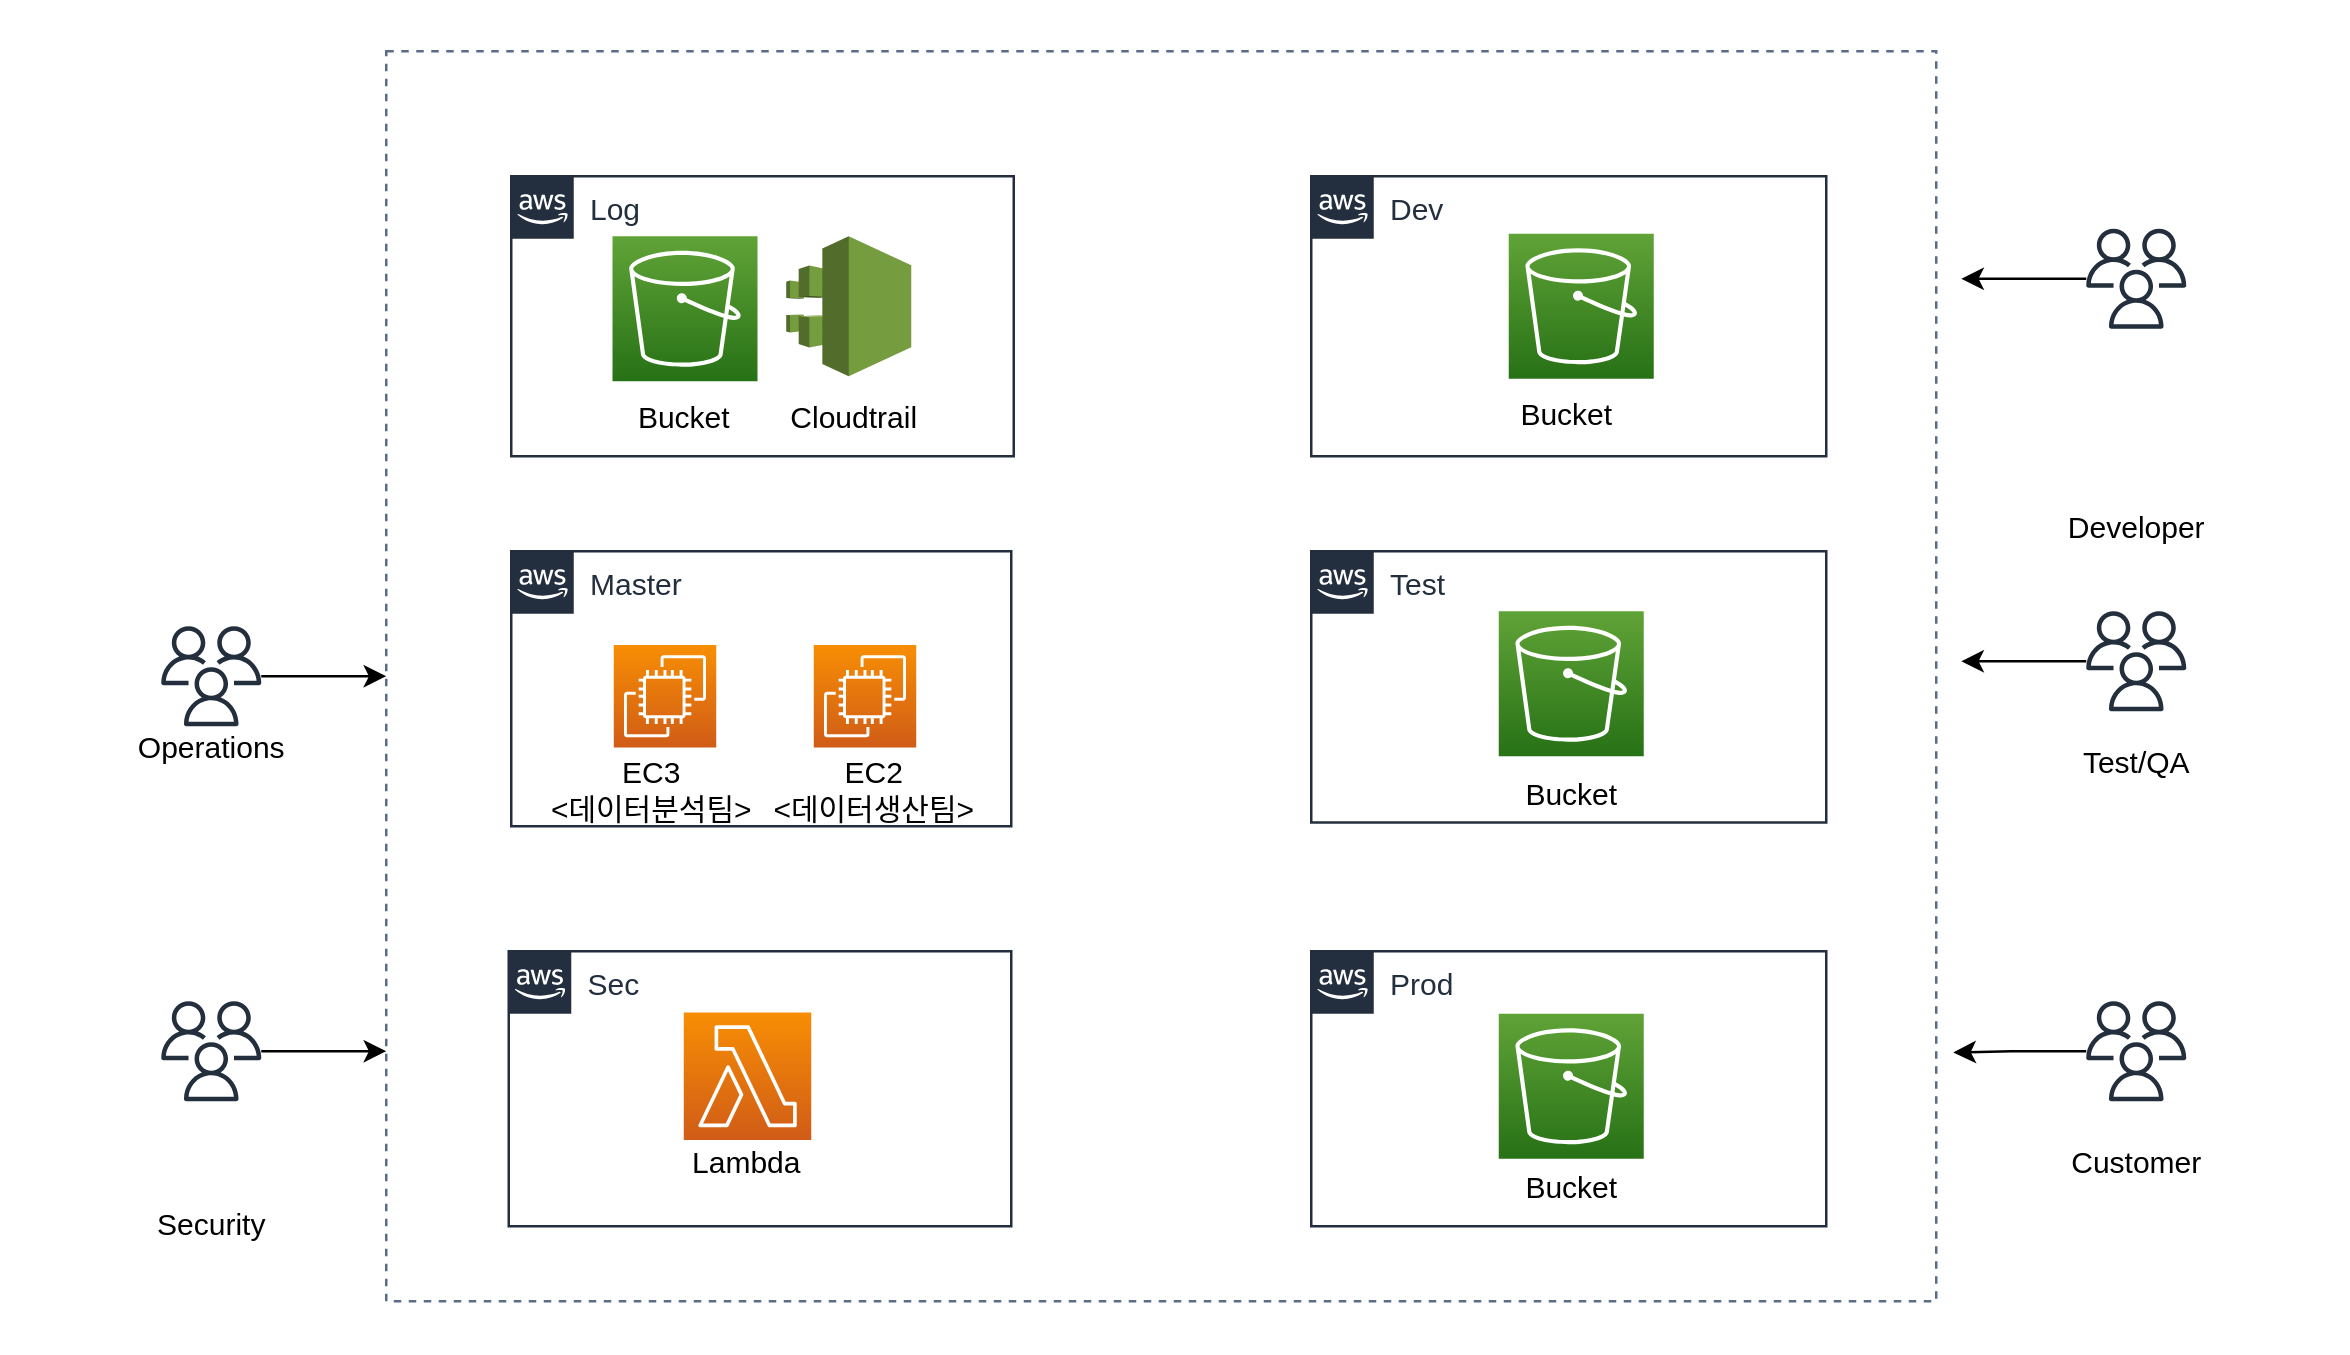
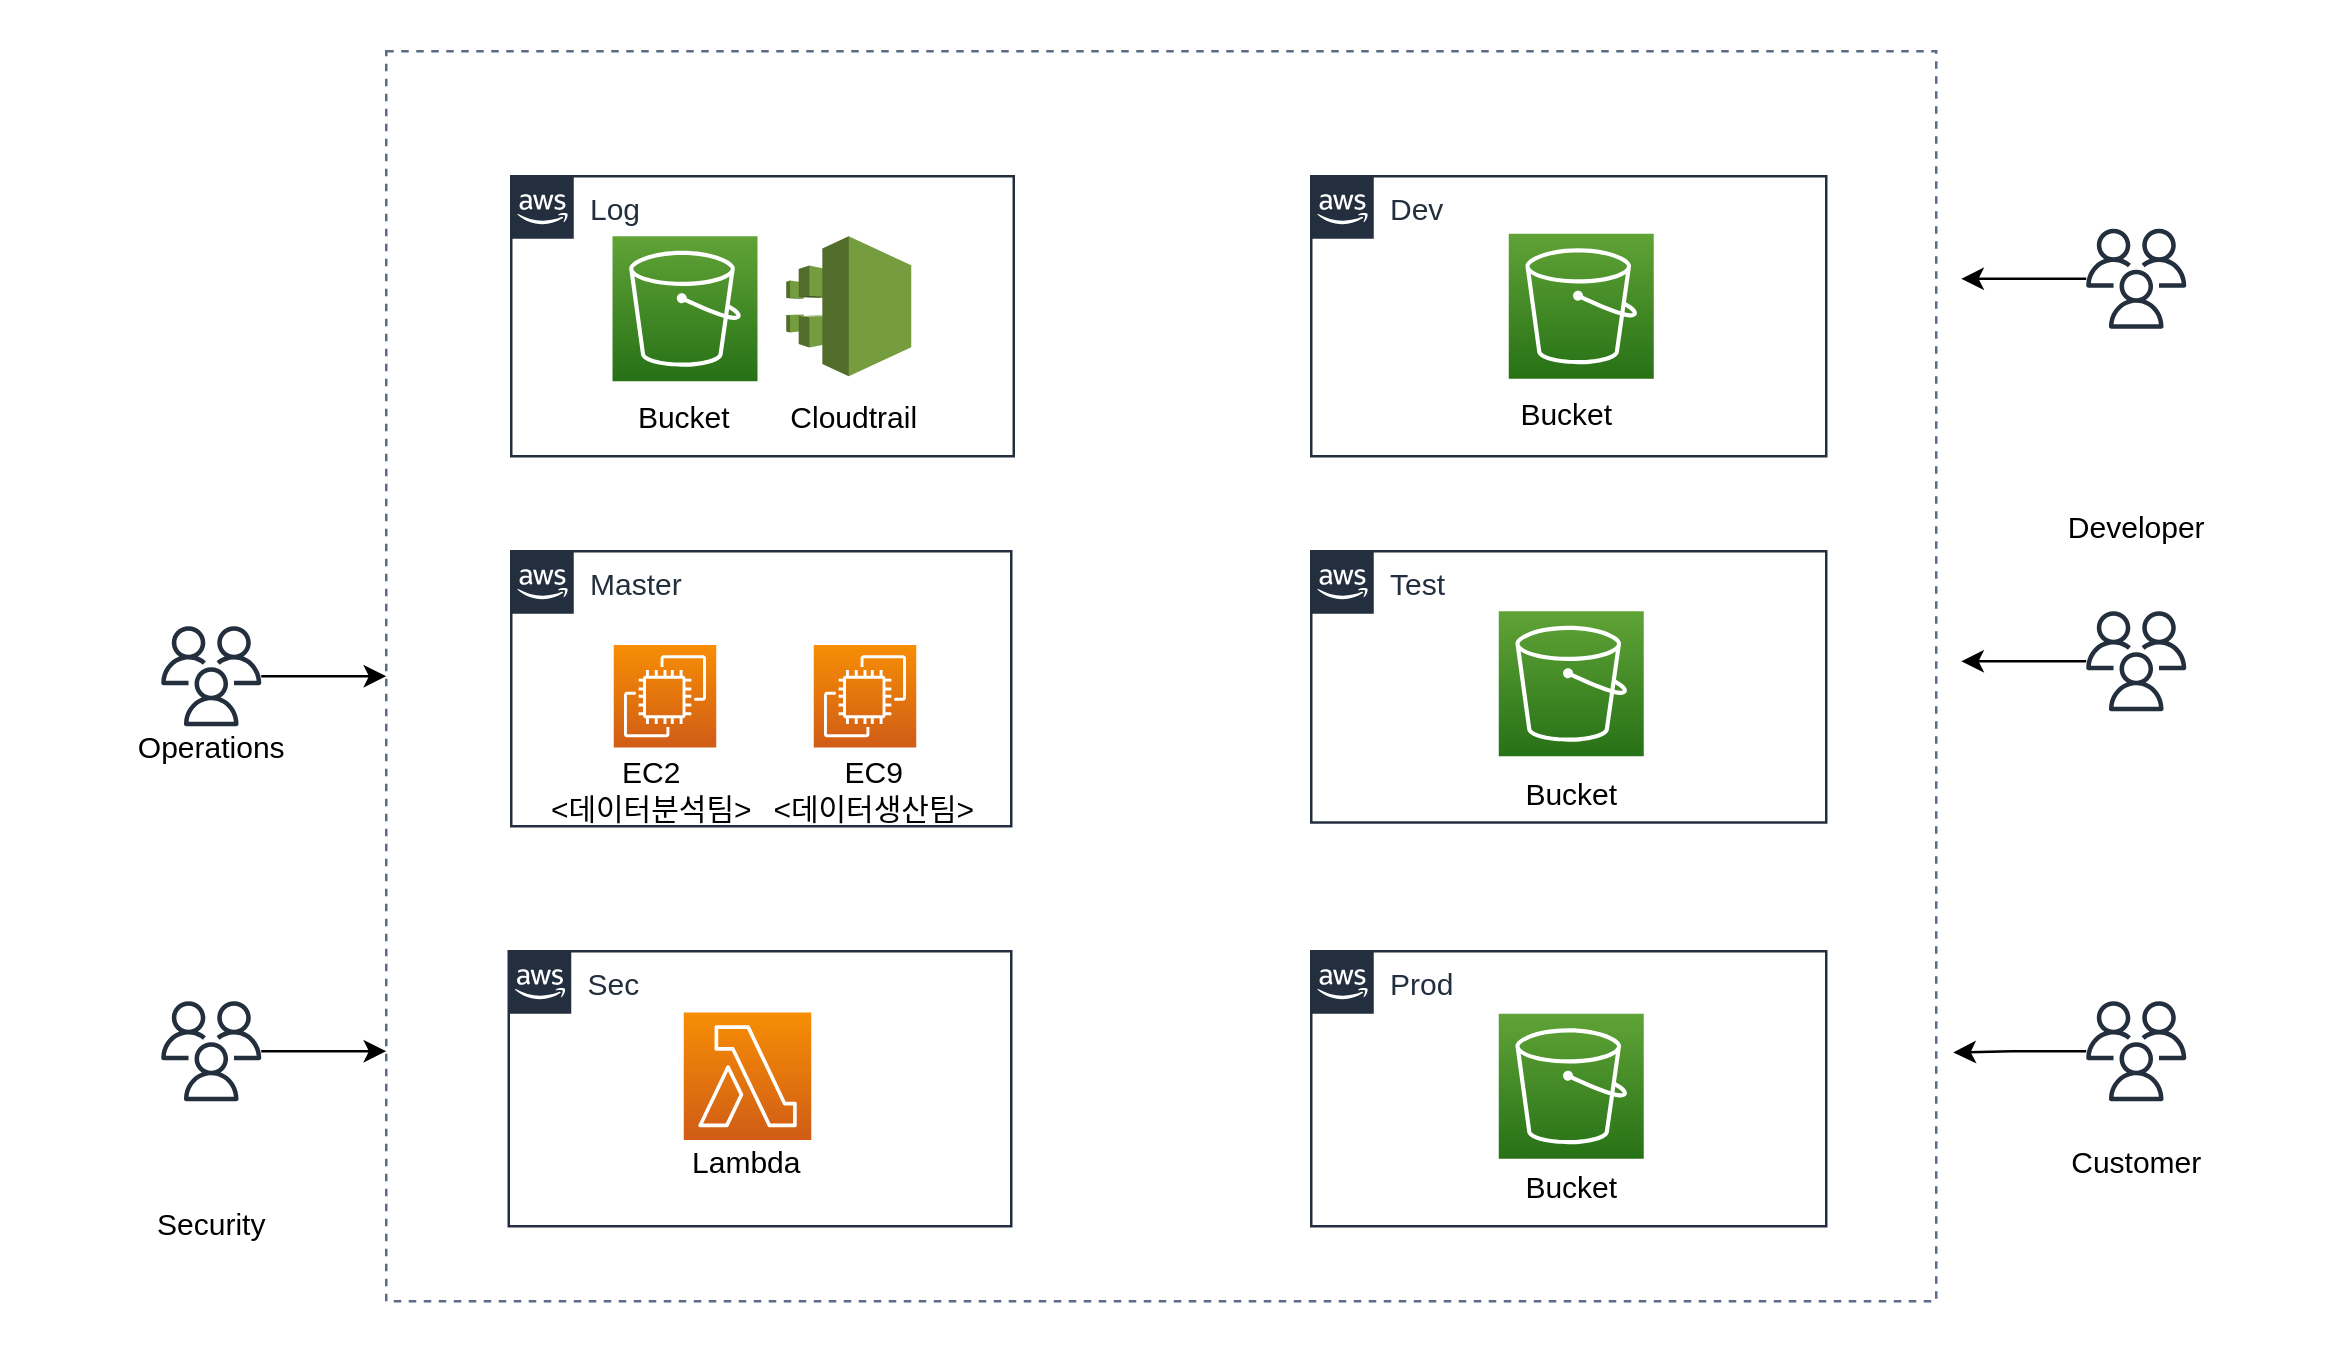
(2136, 764) -> none
(653, 791) -> (653, 791)
(875, 791) -> (875, 791)
